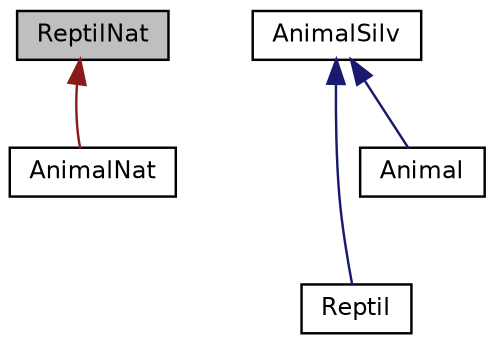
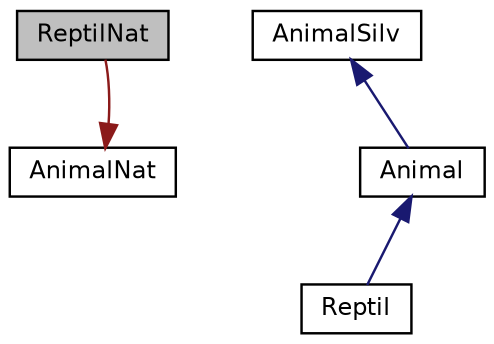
(77, 116) -> (109, 92)
(339, 185) -> (384, 252)
